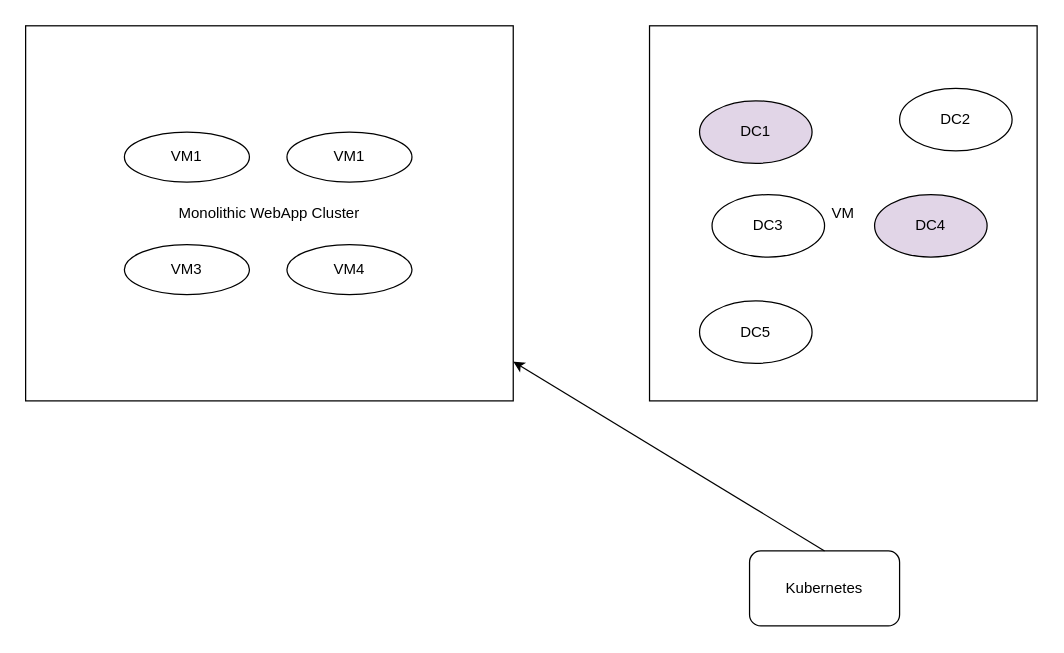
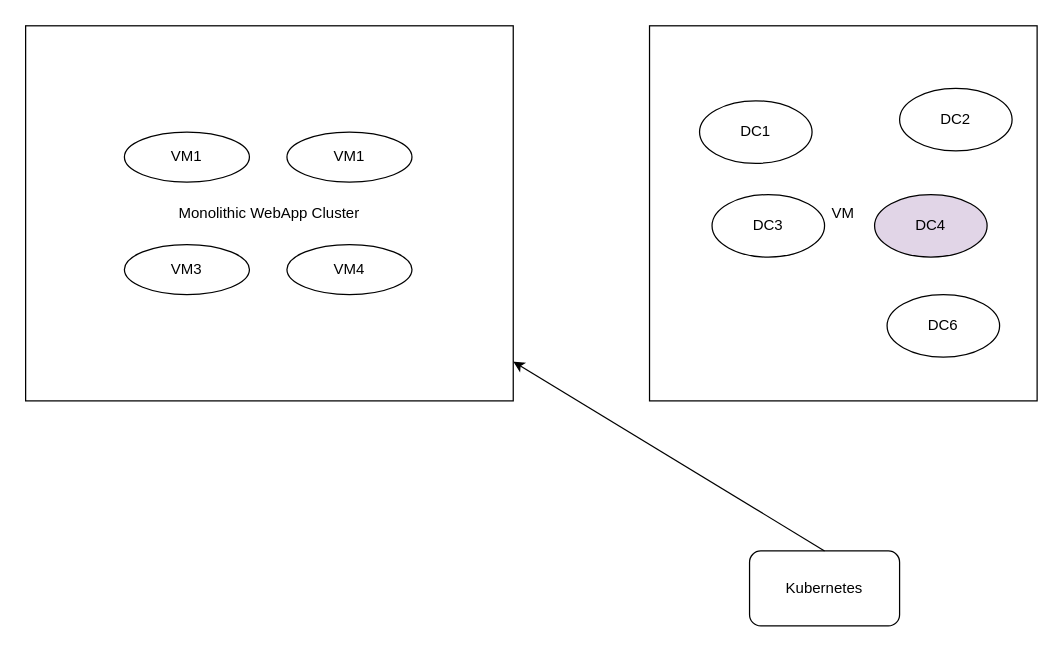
(756, 132) -> (756, 132)
none -> (943, 326)
(756, 332) -> none
